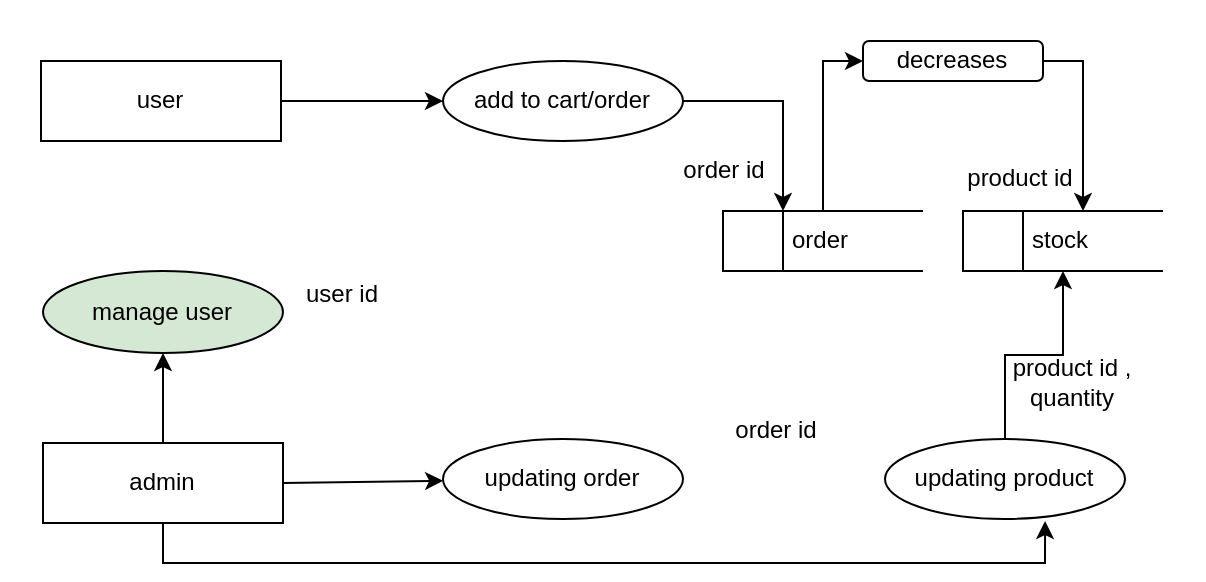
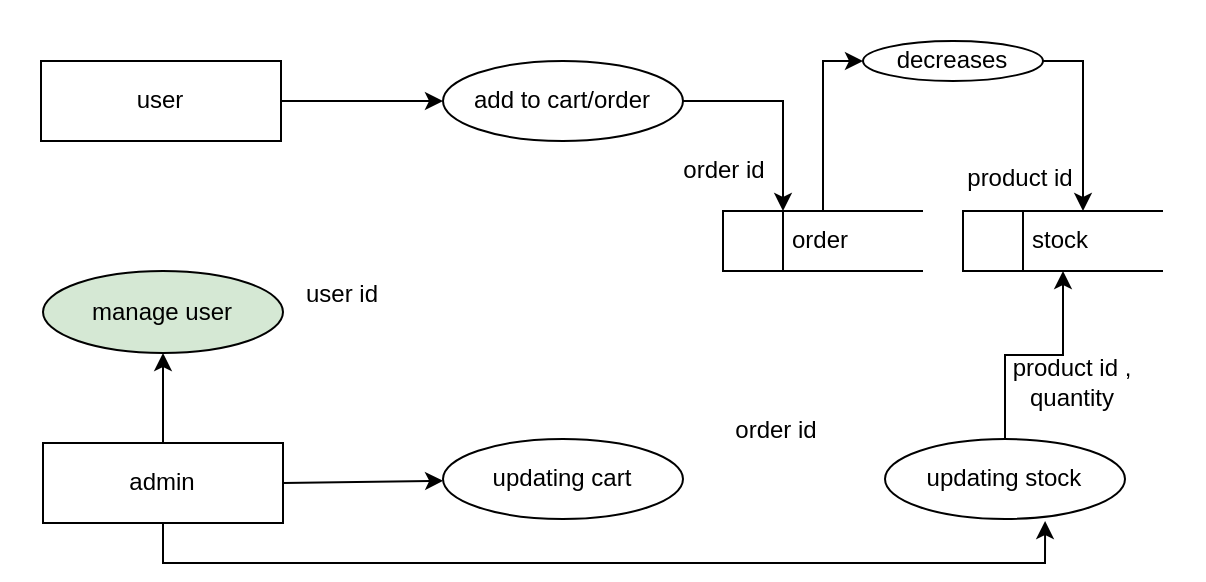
(953, 61) -> (953, 61)
(563, 479) -> (563, 479)
(1005, 479) -> (1005, 479)
